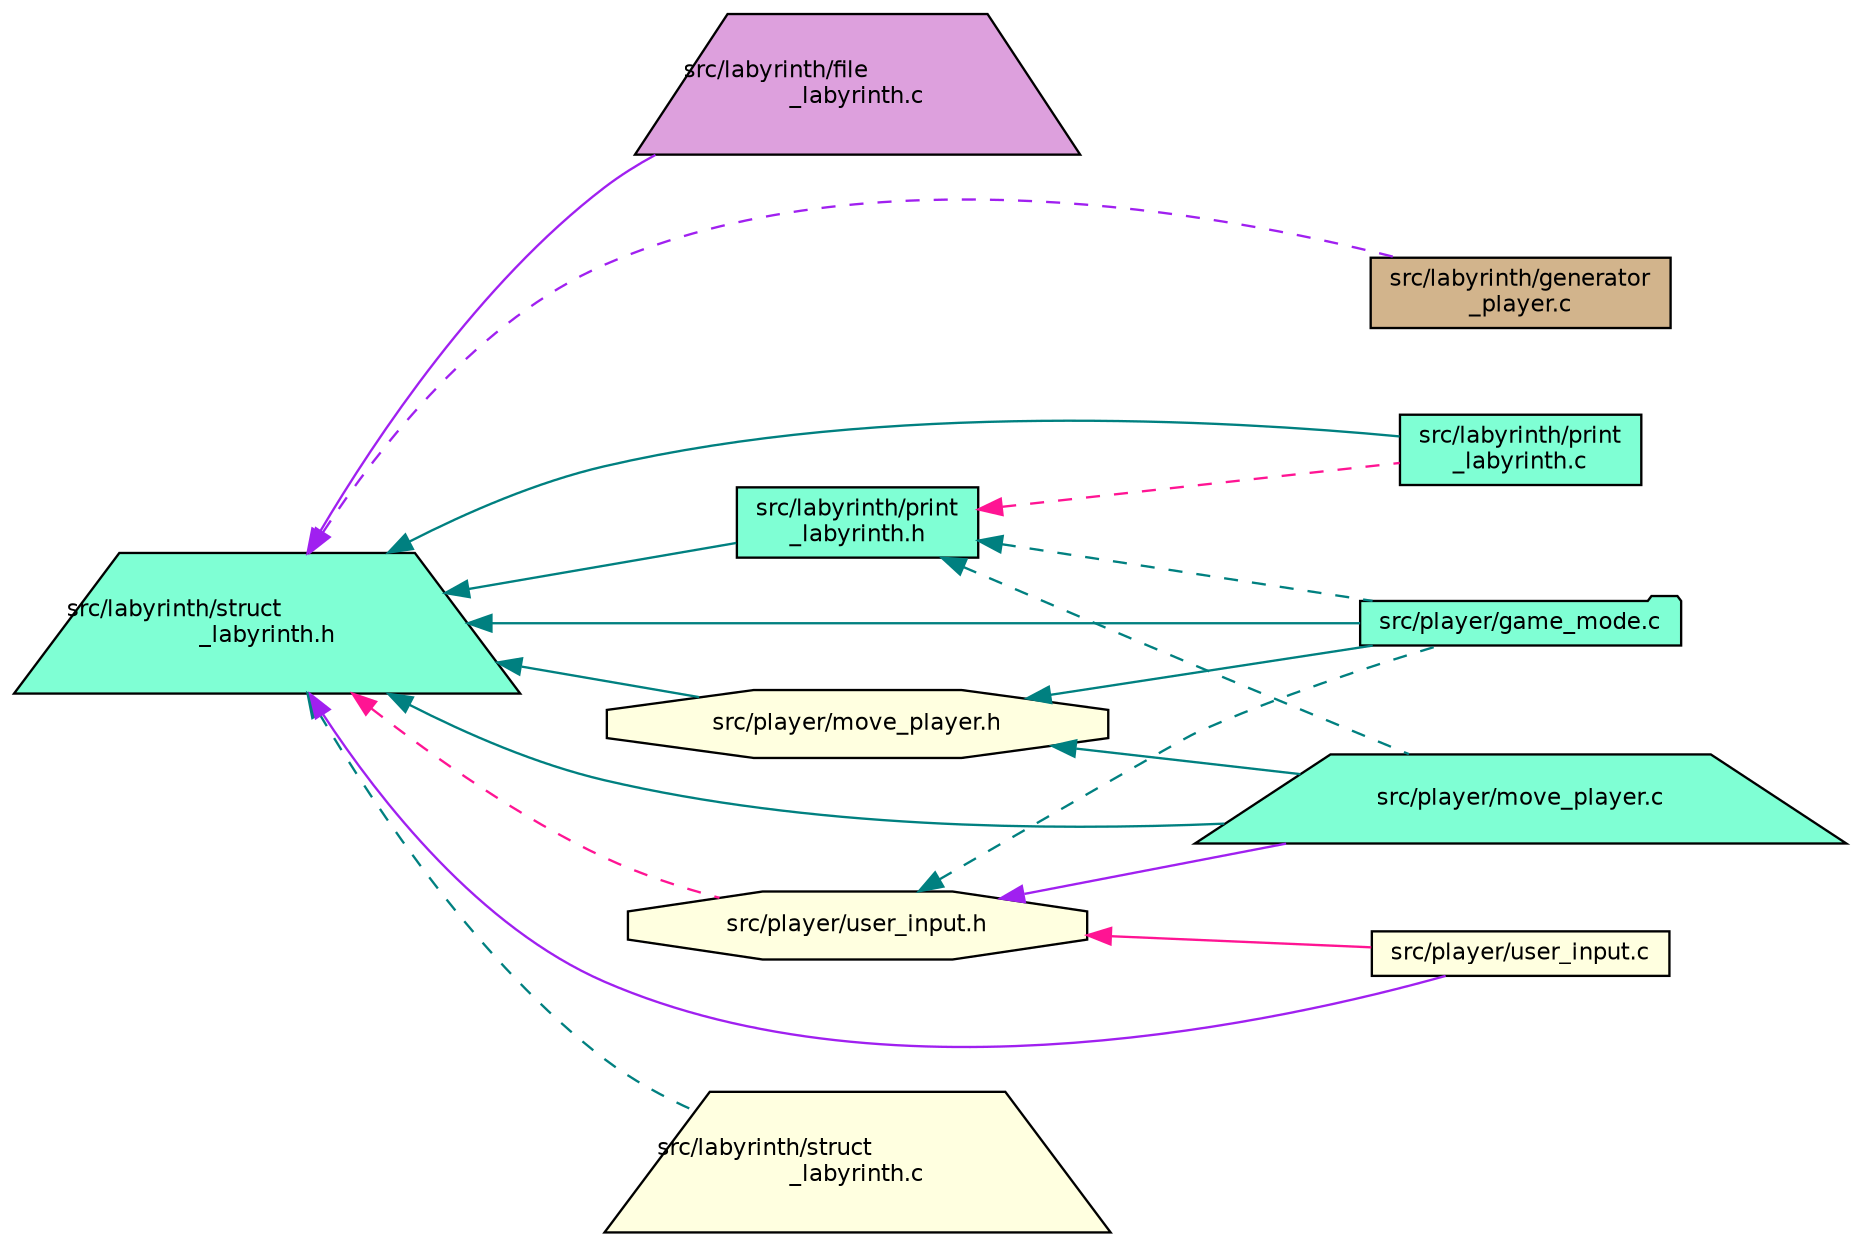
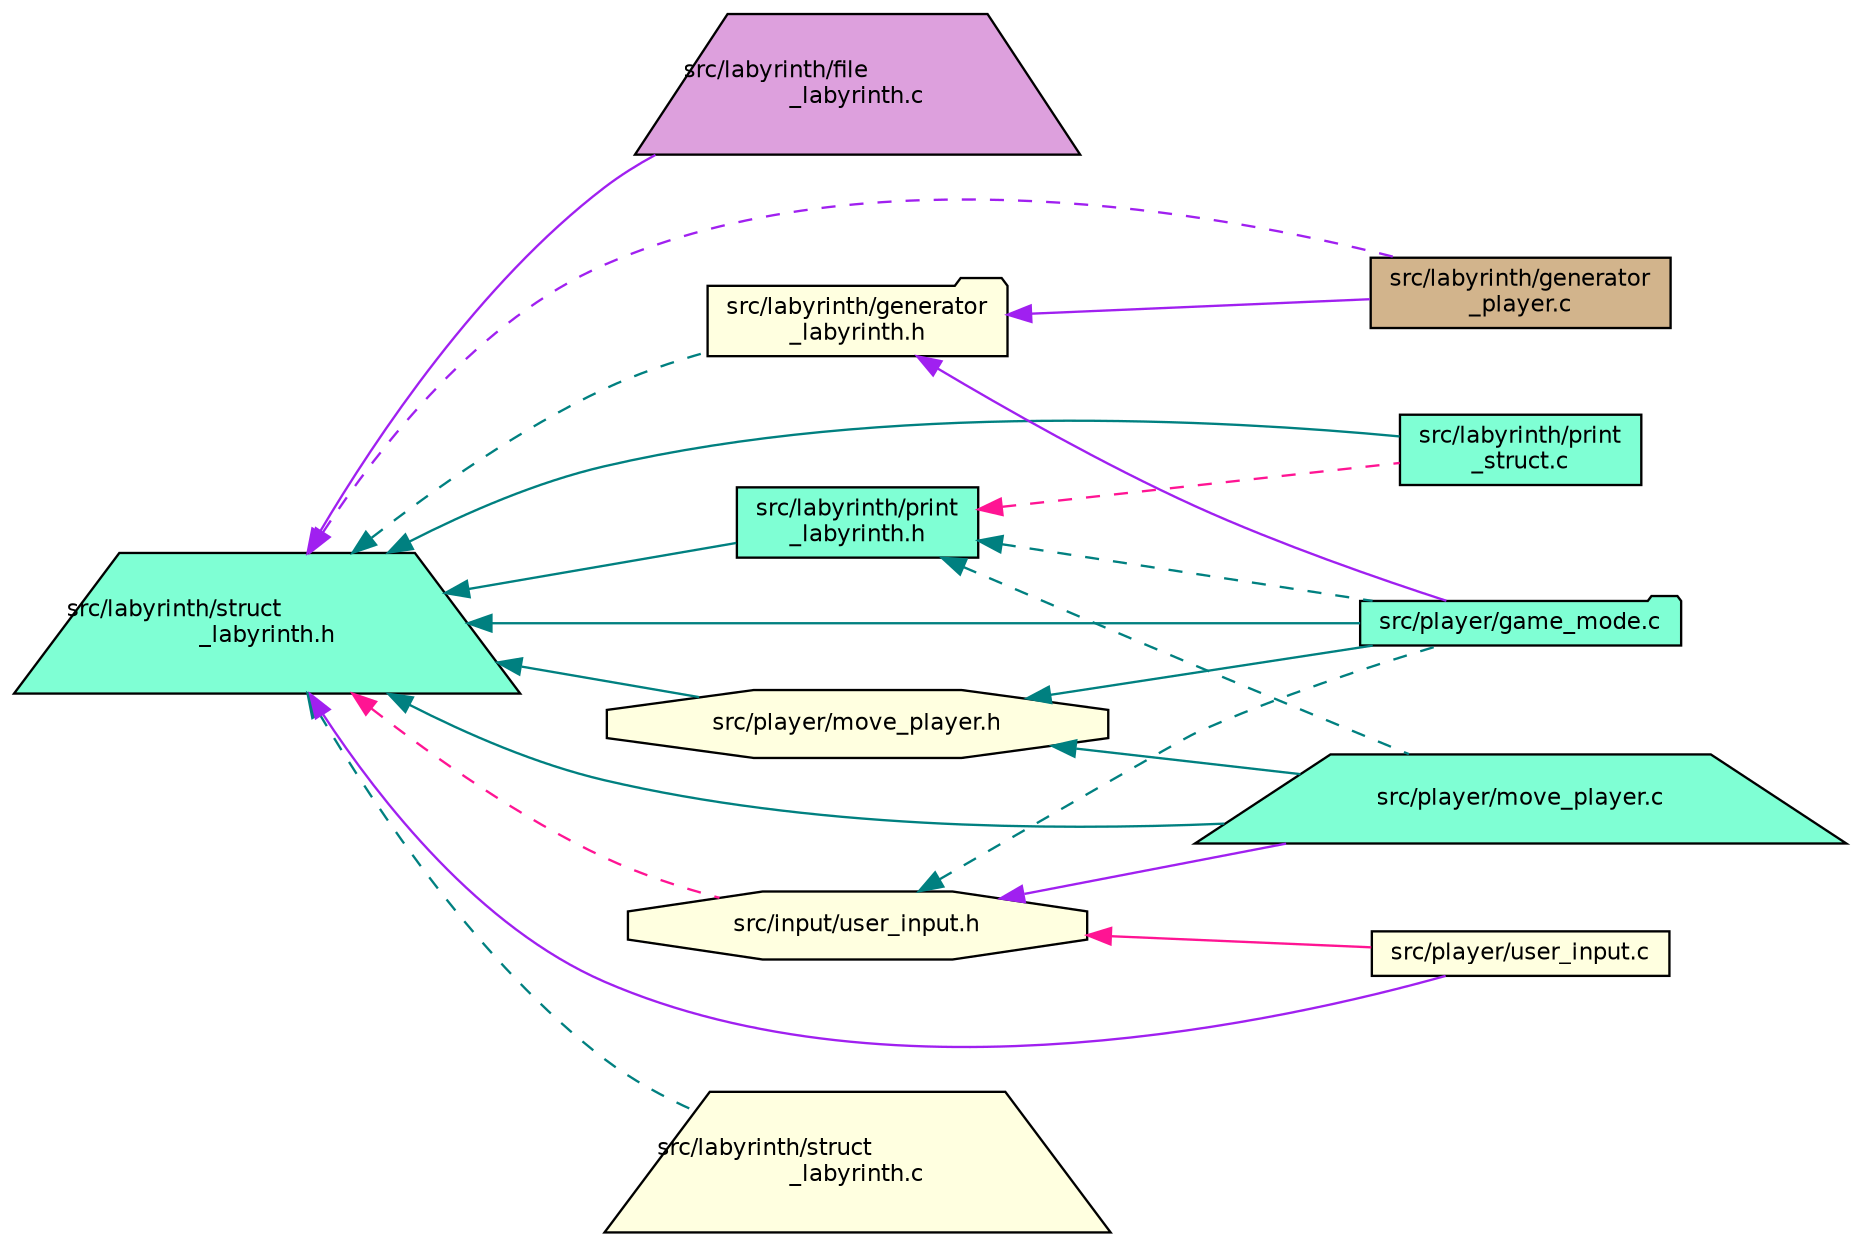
none -> (858, 321)
(1521, 450) -> (1521, 450)
(858, 926) -> (858, 926)
